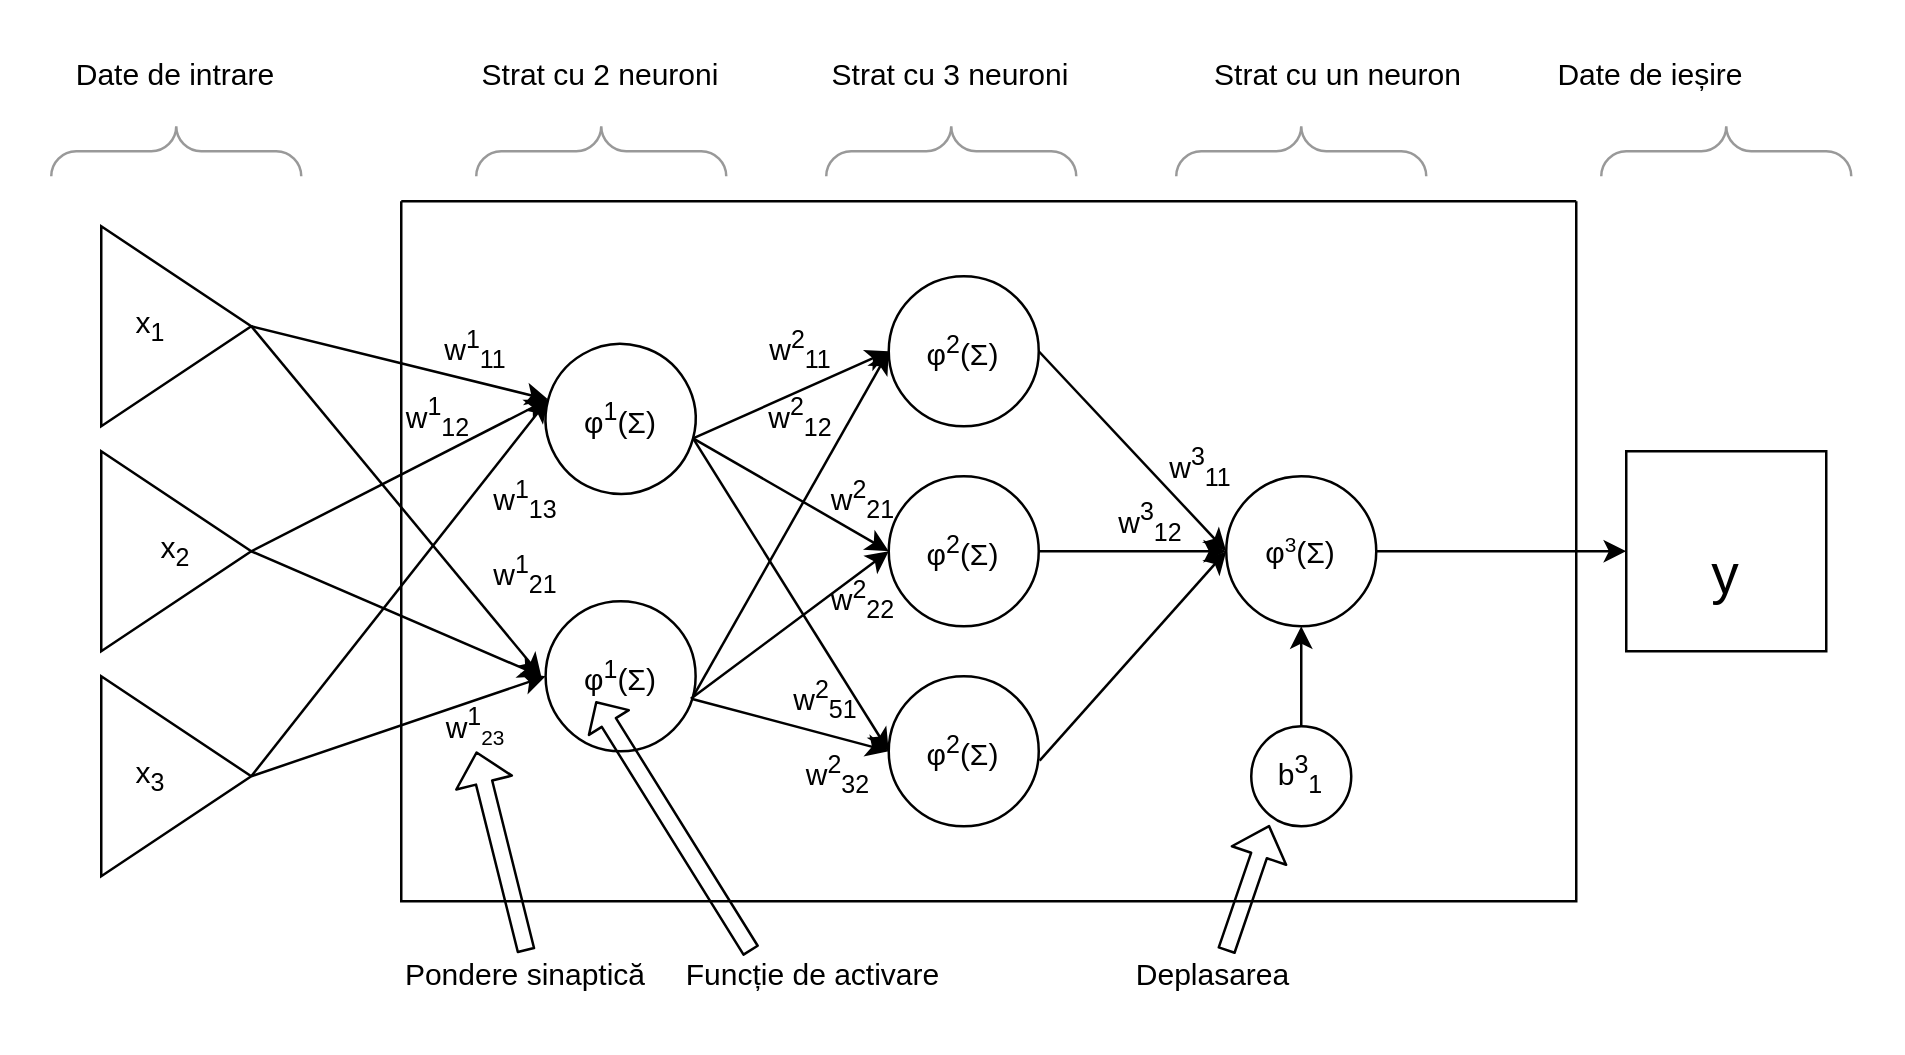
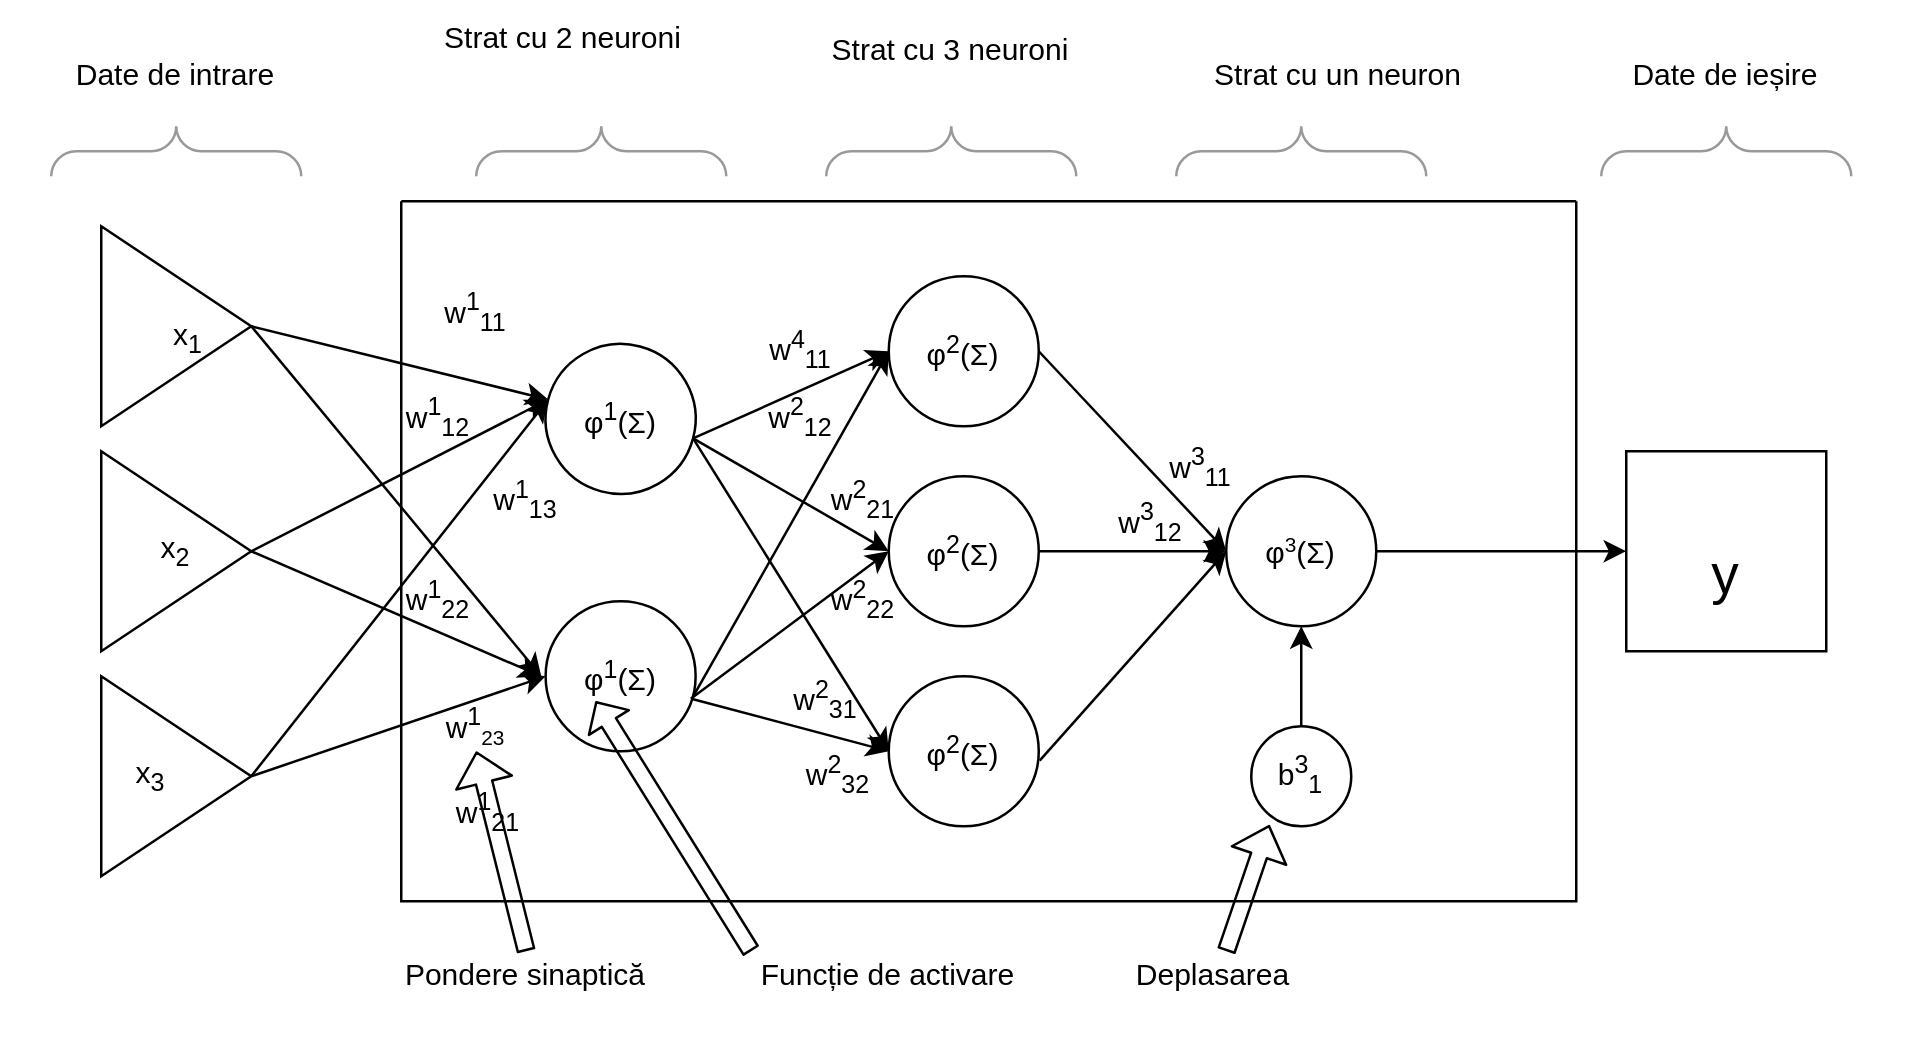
(601, 76) -> (564, 39)
(951, 76) -> (951, 51)
(1651, 76) -> (1726, 76)
(151, 326) -> (189, 339)
(476, 351) -> (476, 314)
(801, 351) -> (801, 351)
(526, 576) -> (489, 814)
none -> (439, 601)
(826, 701) -> (826, 701)
(814, 976) -> (889, 976)
